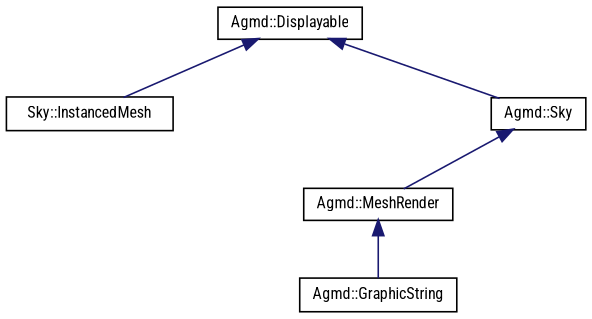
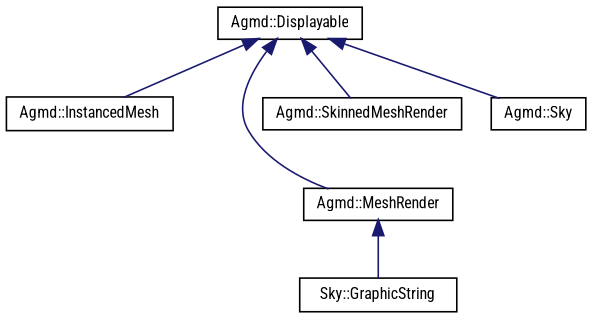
(90, 114) -> (90, 114)
none -> (362, 114)
(452, 163) -> (253, 137)
(378, 295) -> (378, 295)
